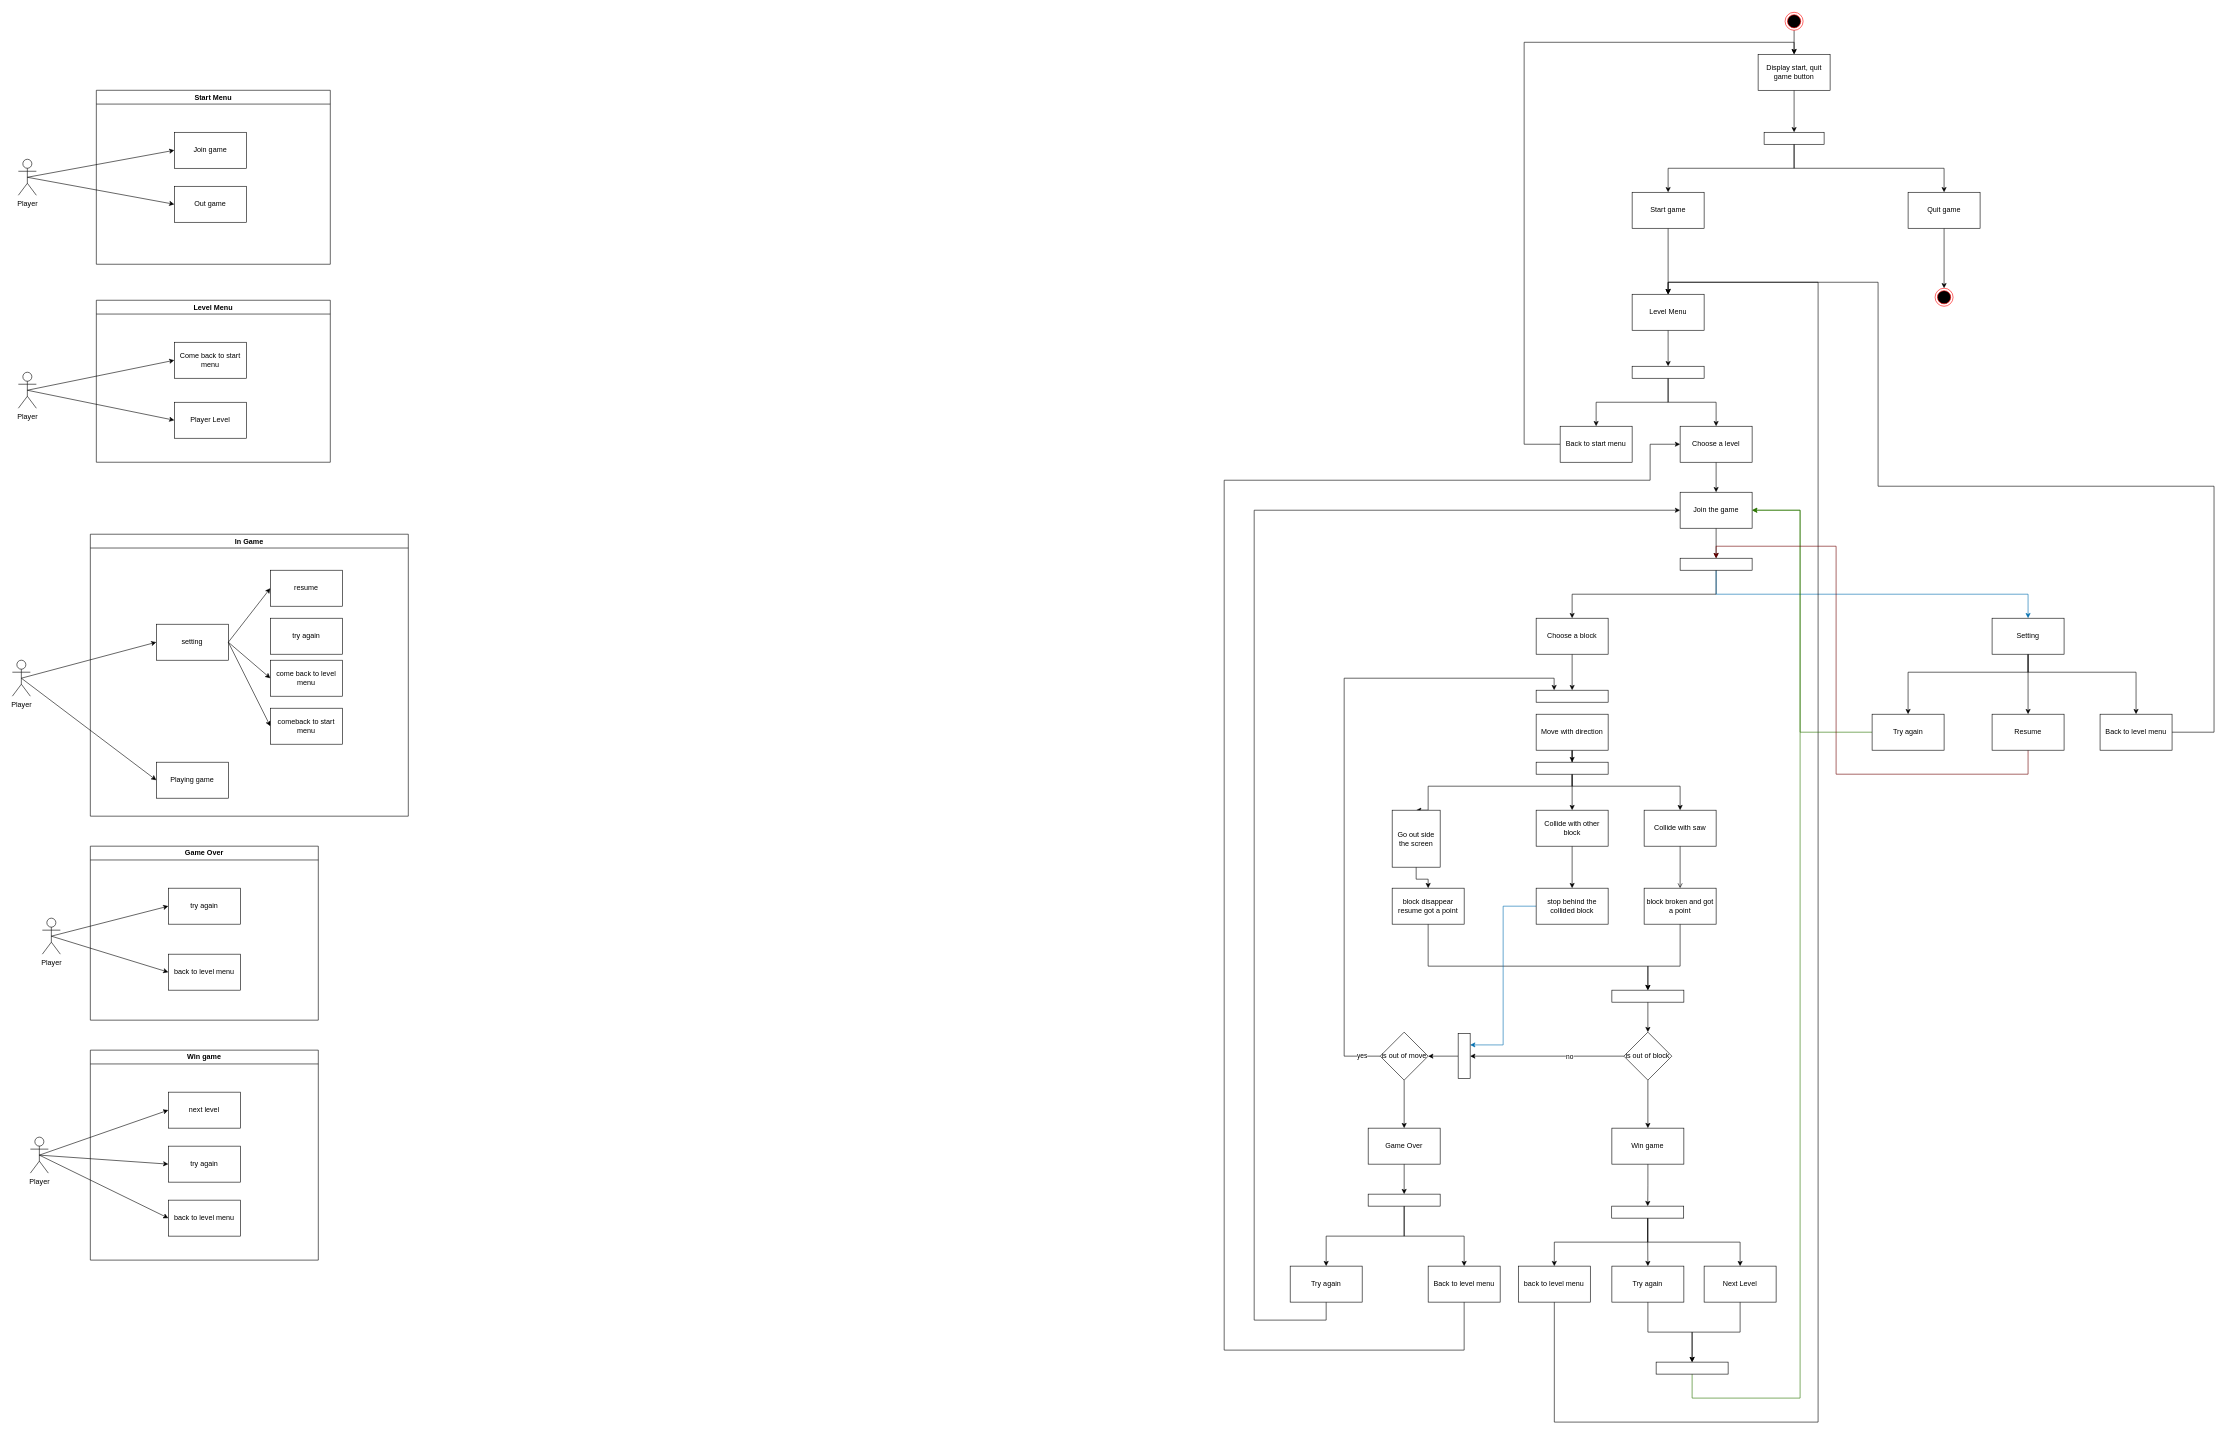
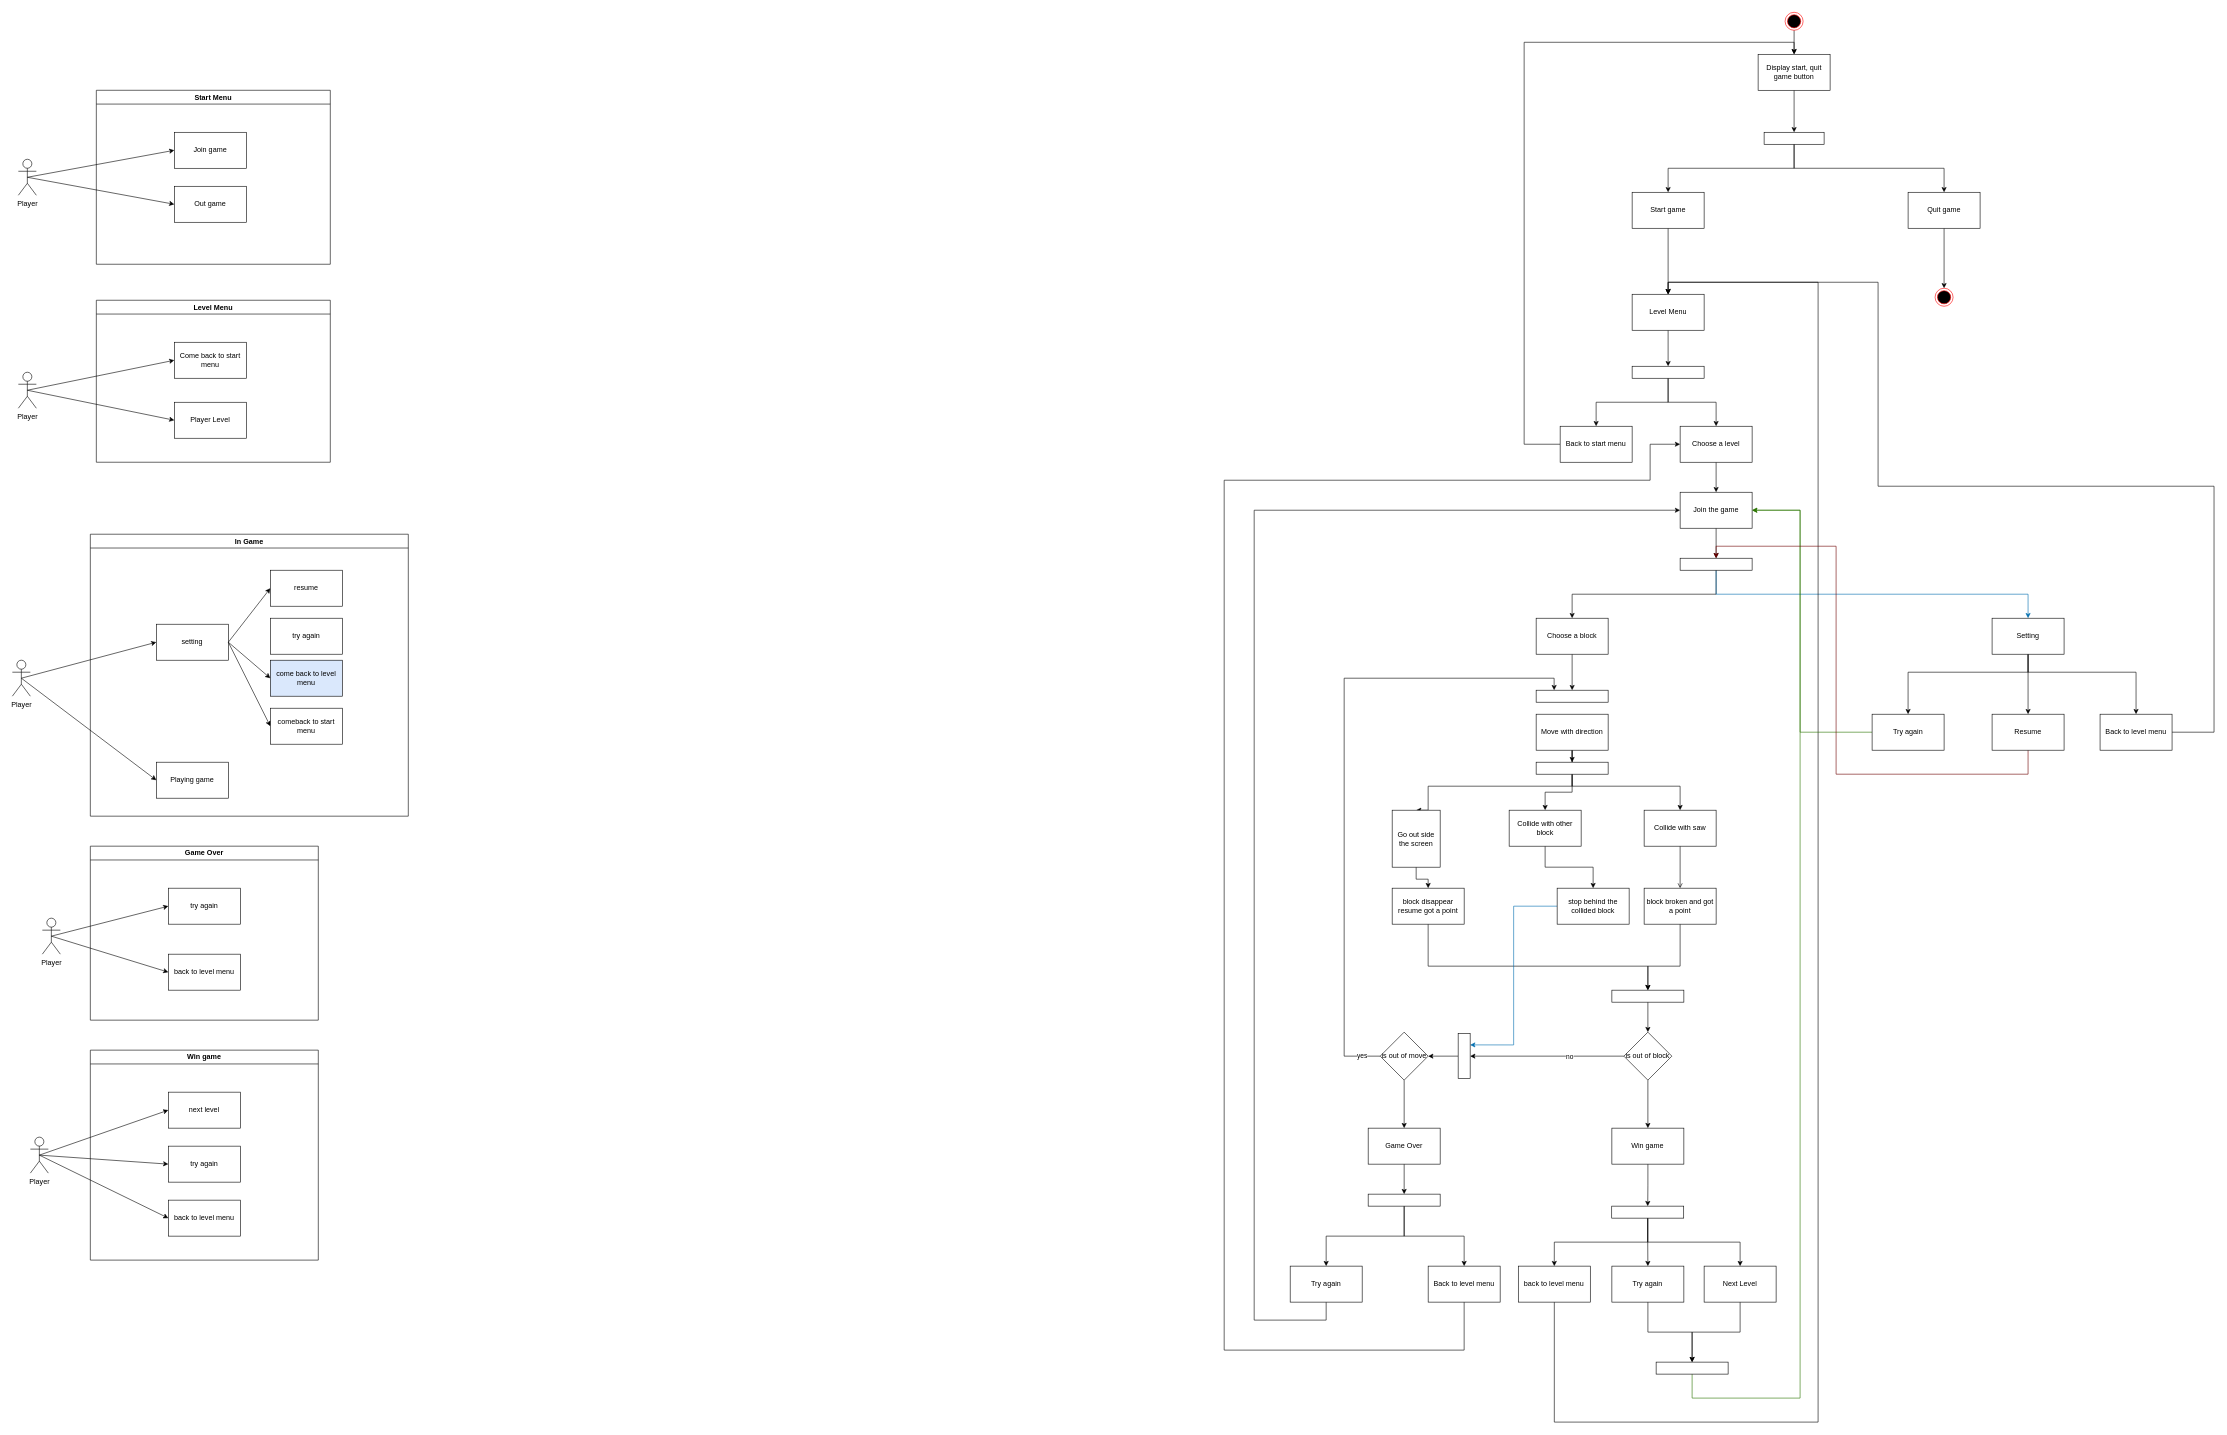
(306, 678) -> (306, 678)
(1572, 828) -> (1545, 828)
(1572, 906) -> (1593, 906)
